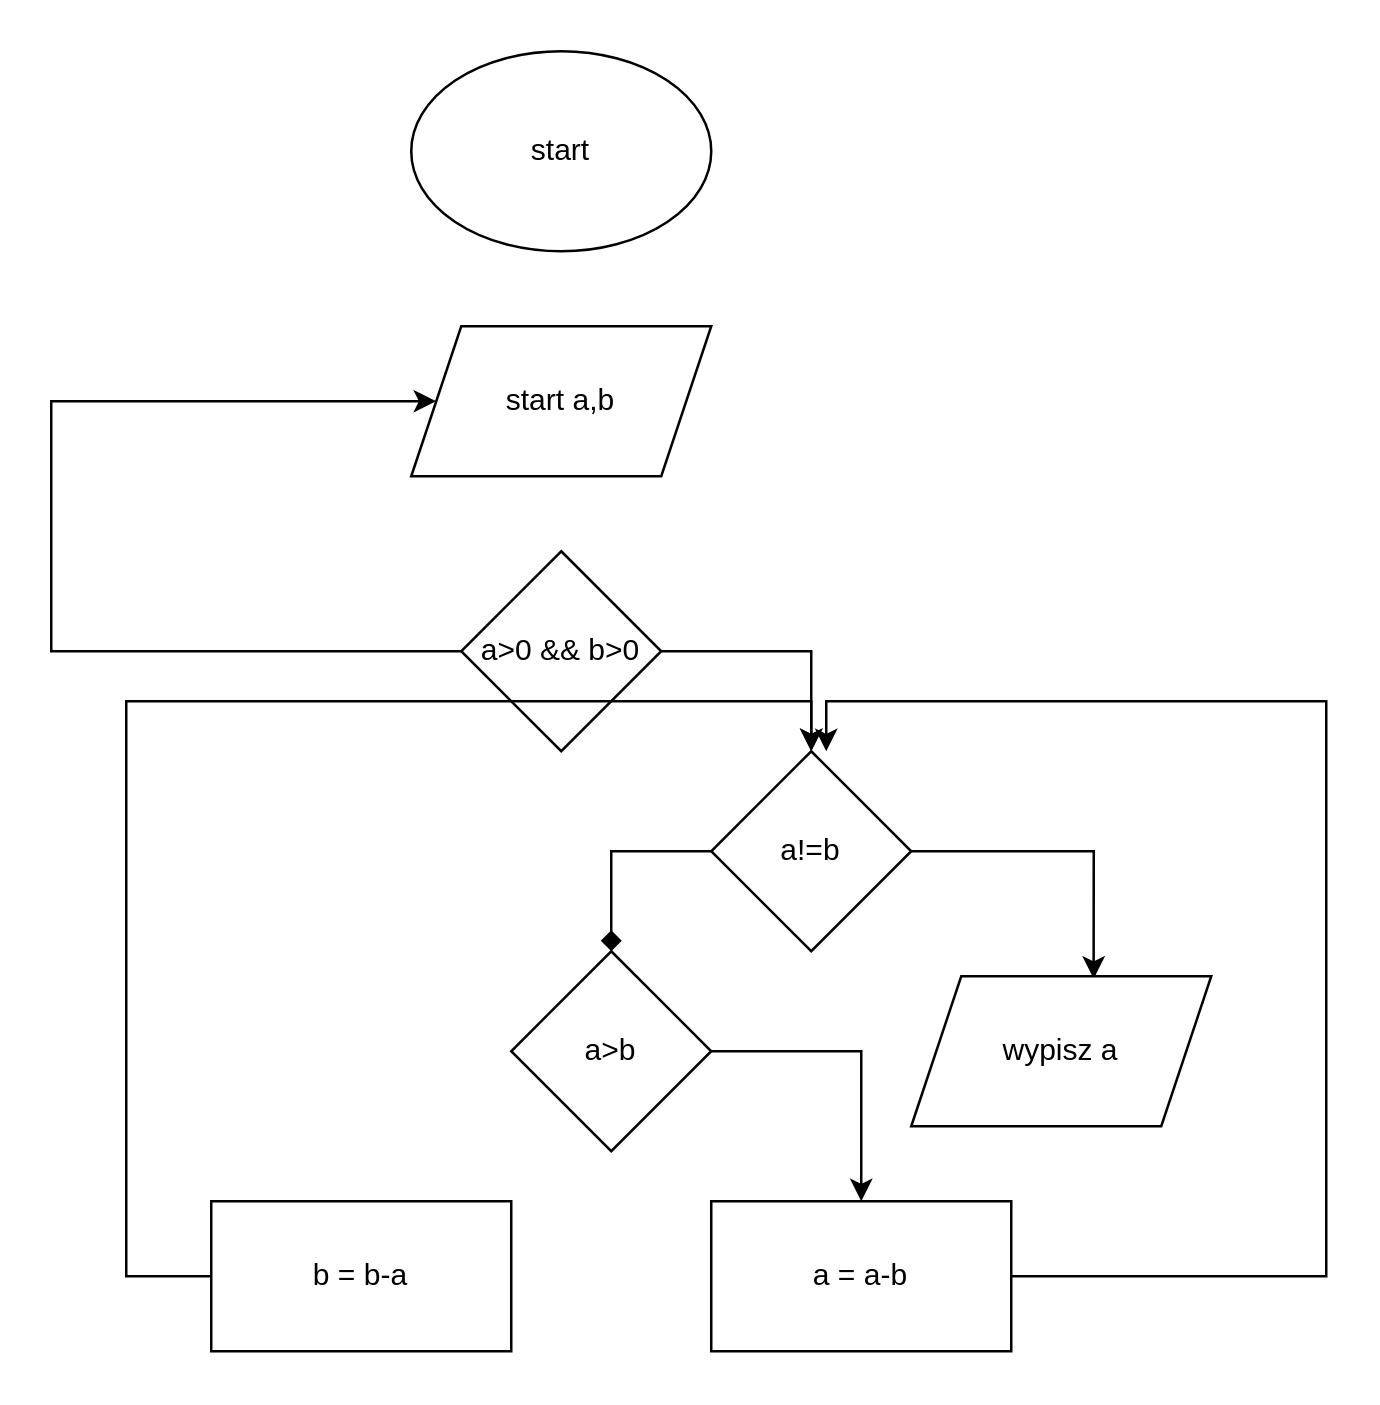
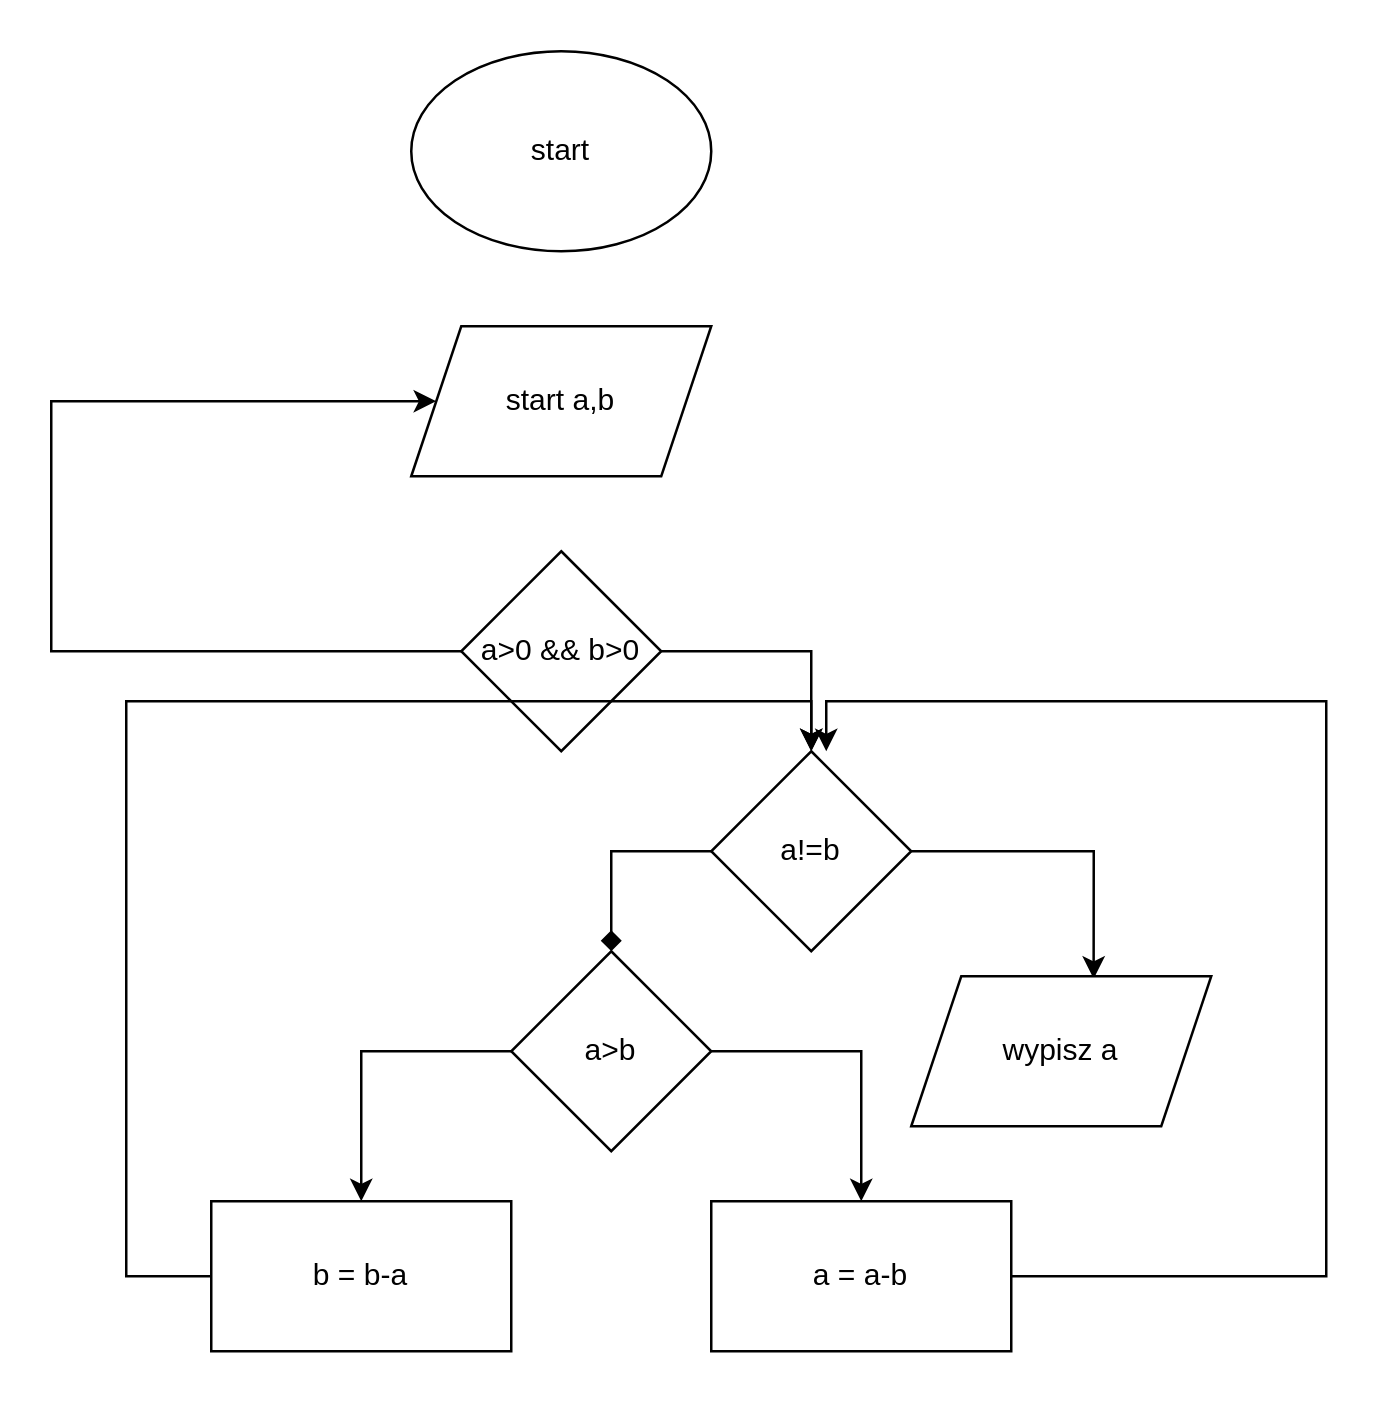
none -> (369, 1051)
